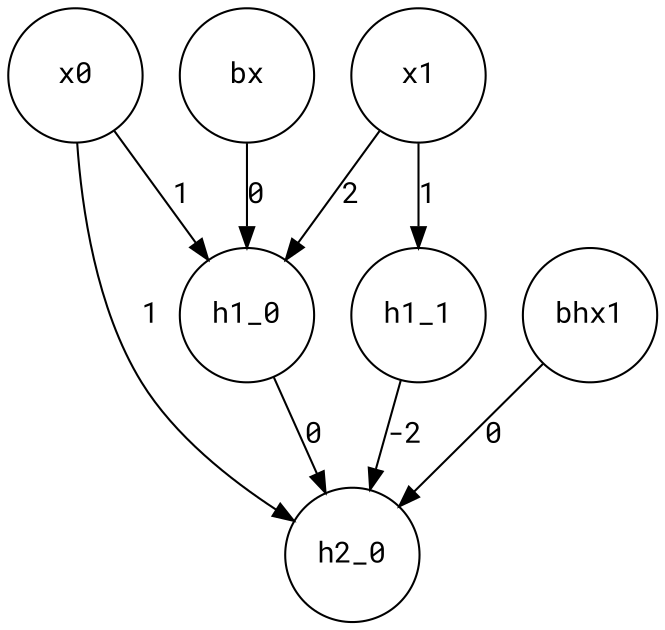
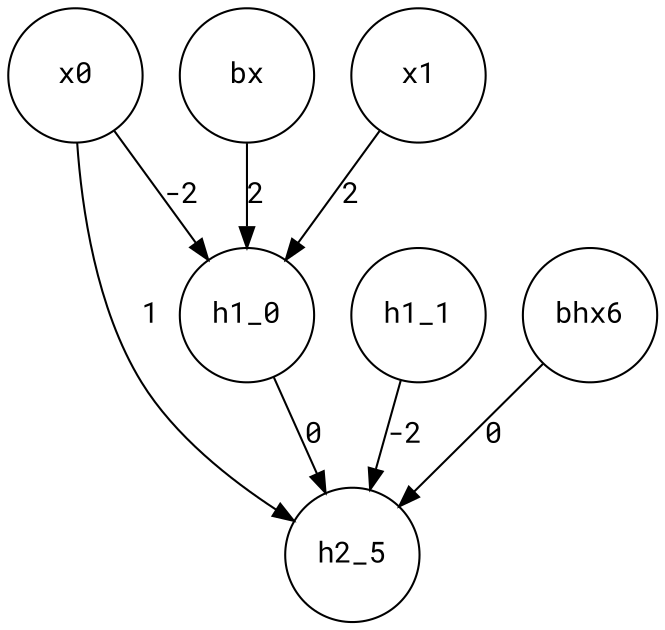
(419, 185) -> none
(182, 195) -> (182, 195)
(256, 195) -> (256, 195)
(590, 315) -> (590, 315)
(352, 555) -> (352, 555)
